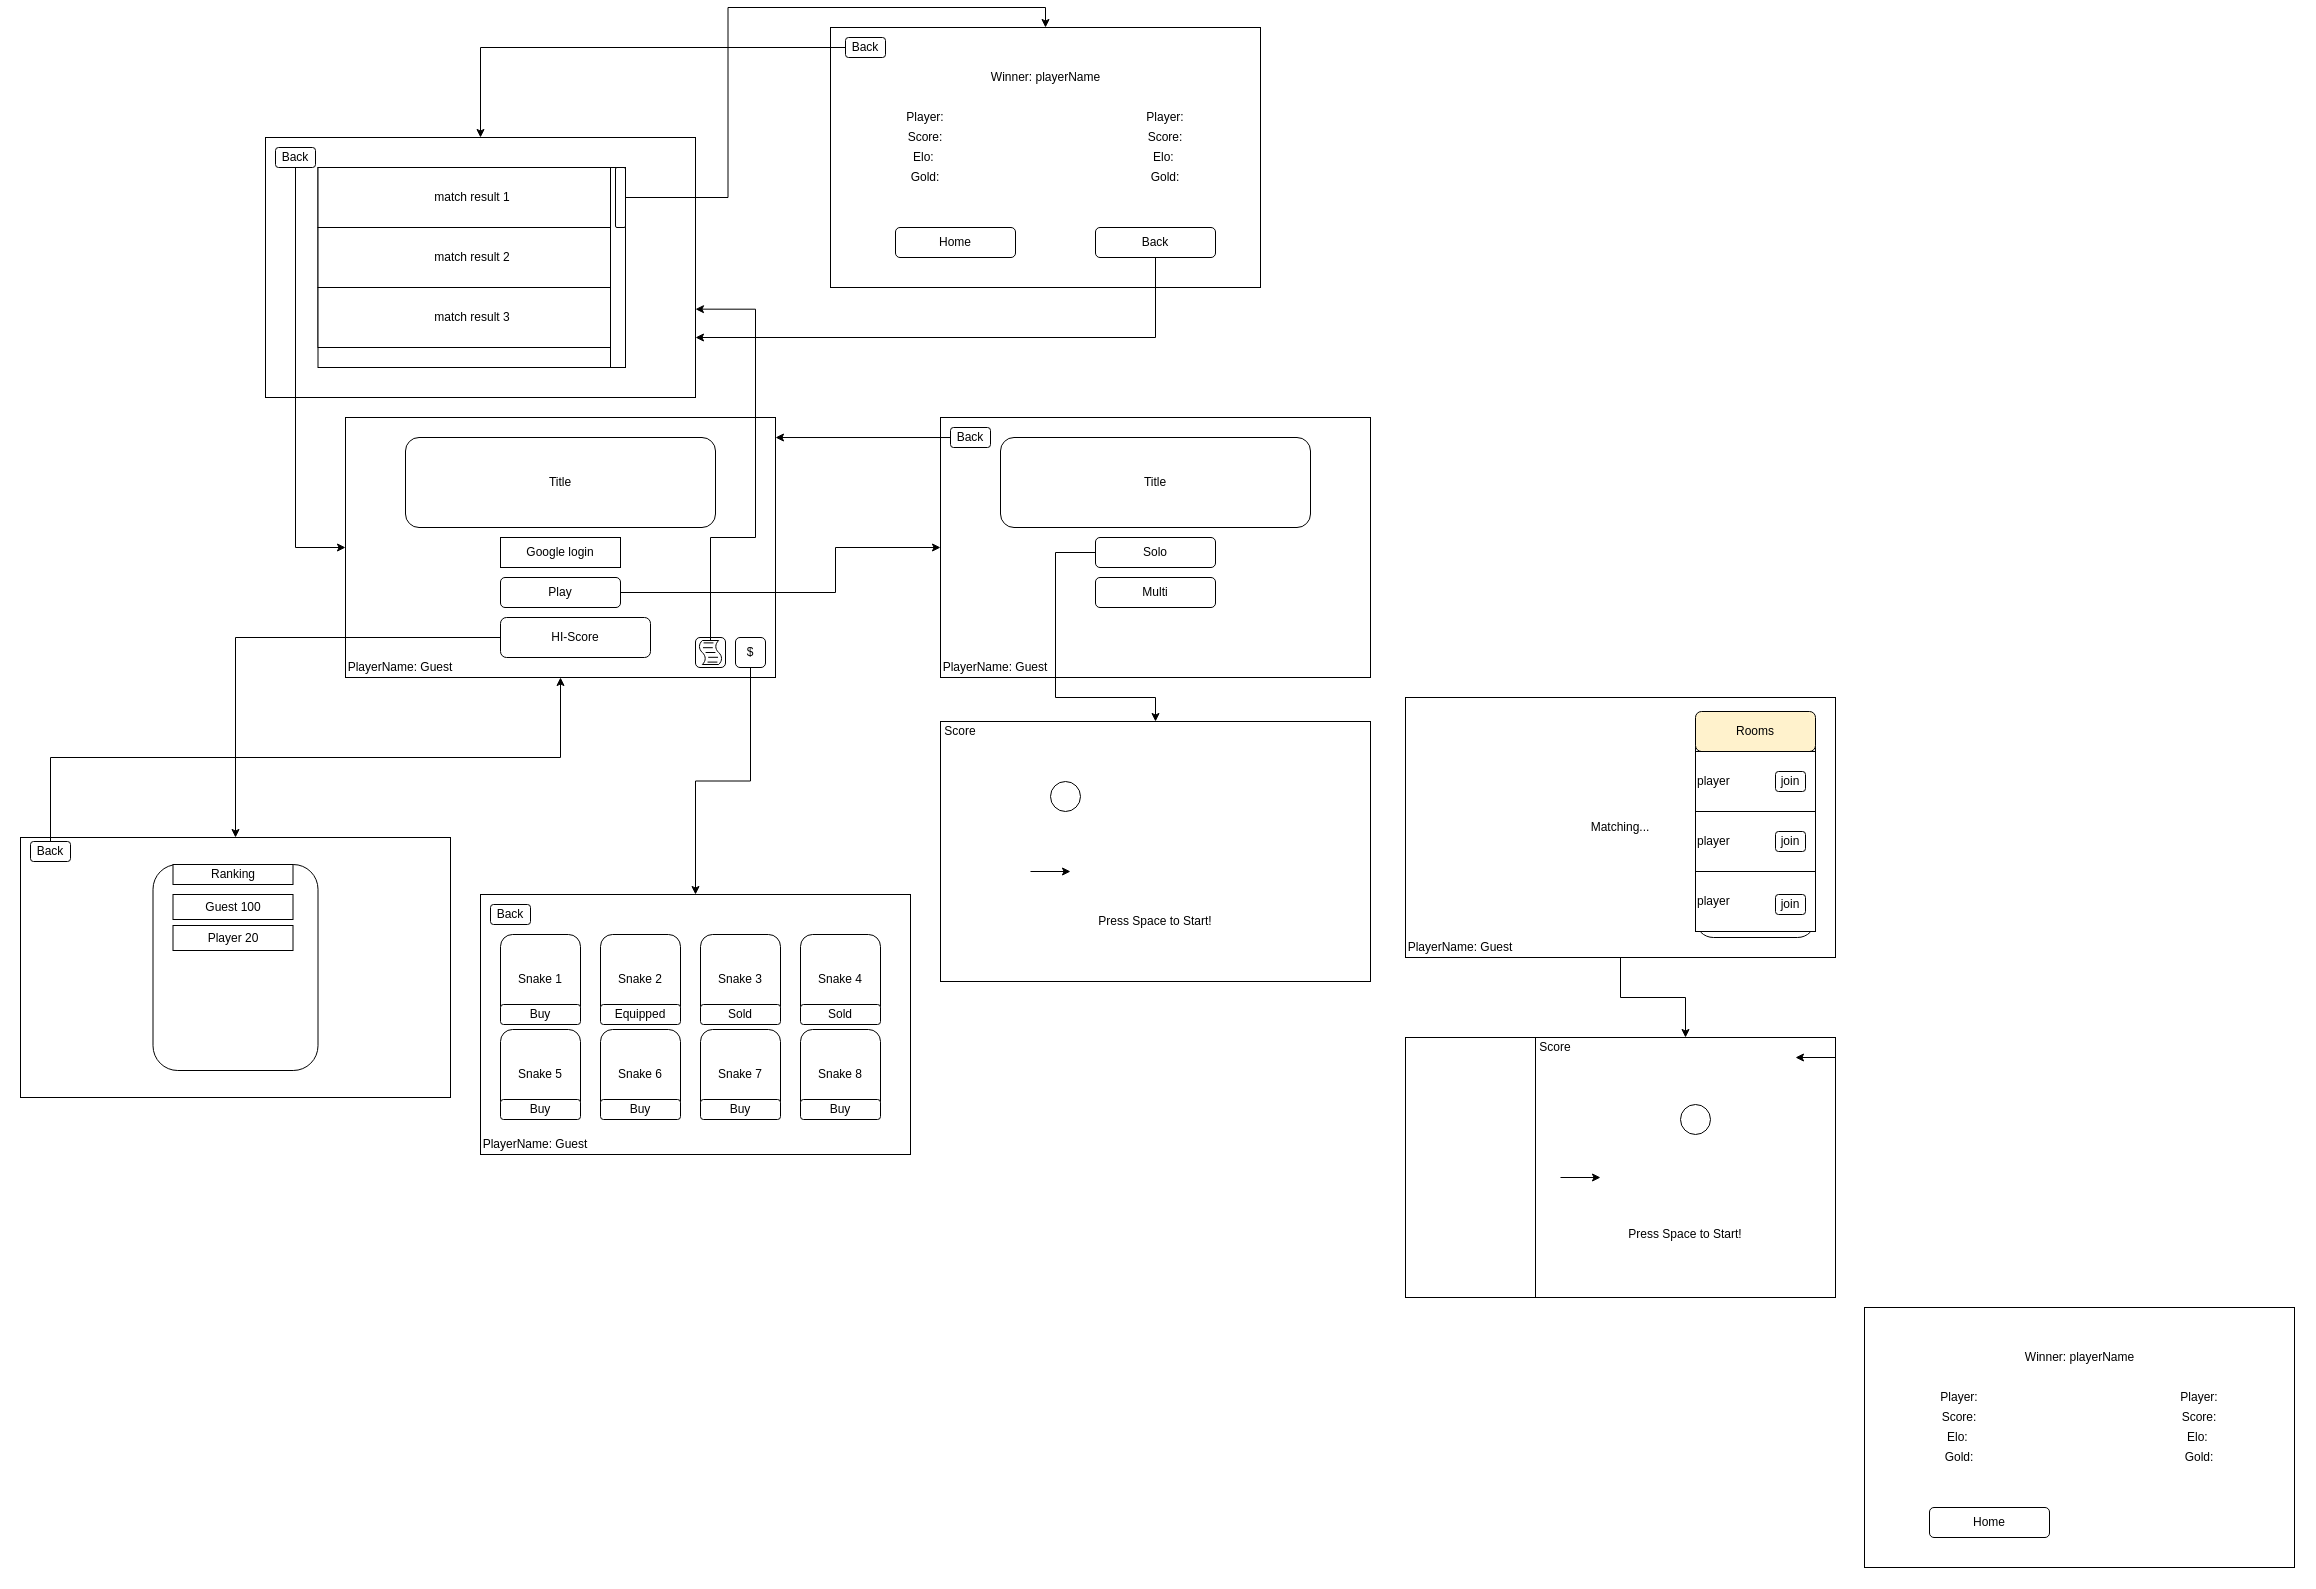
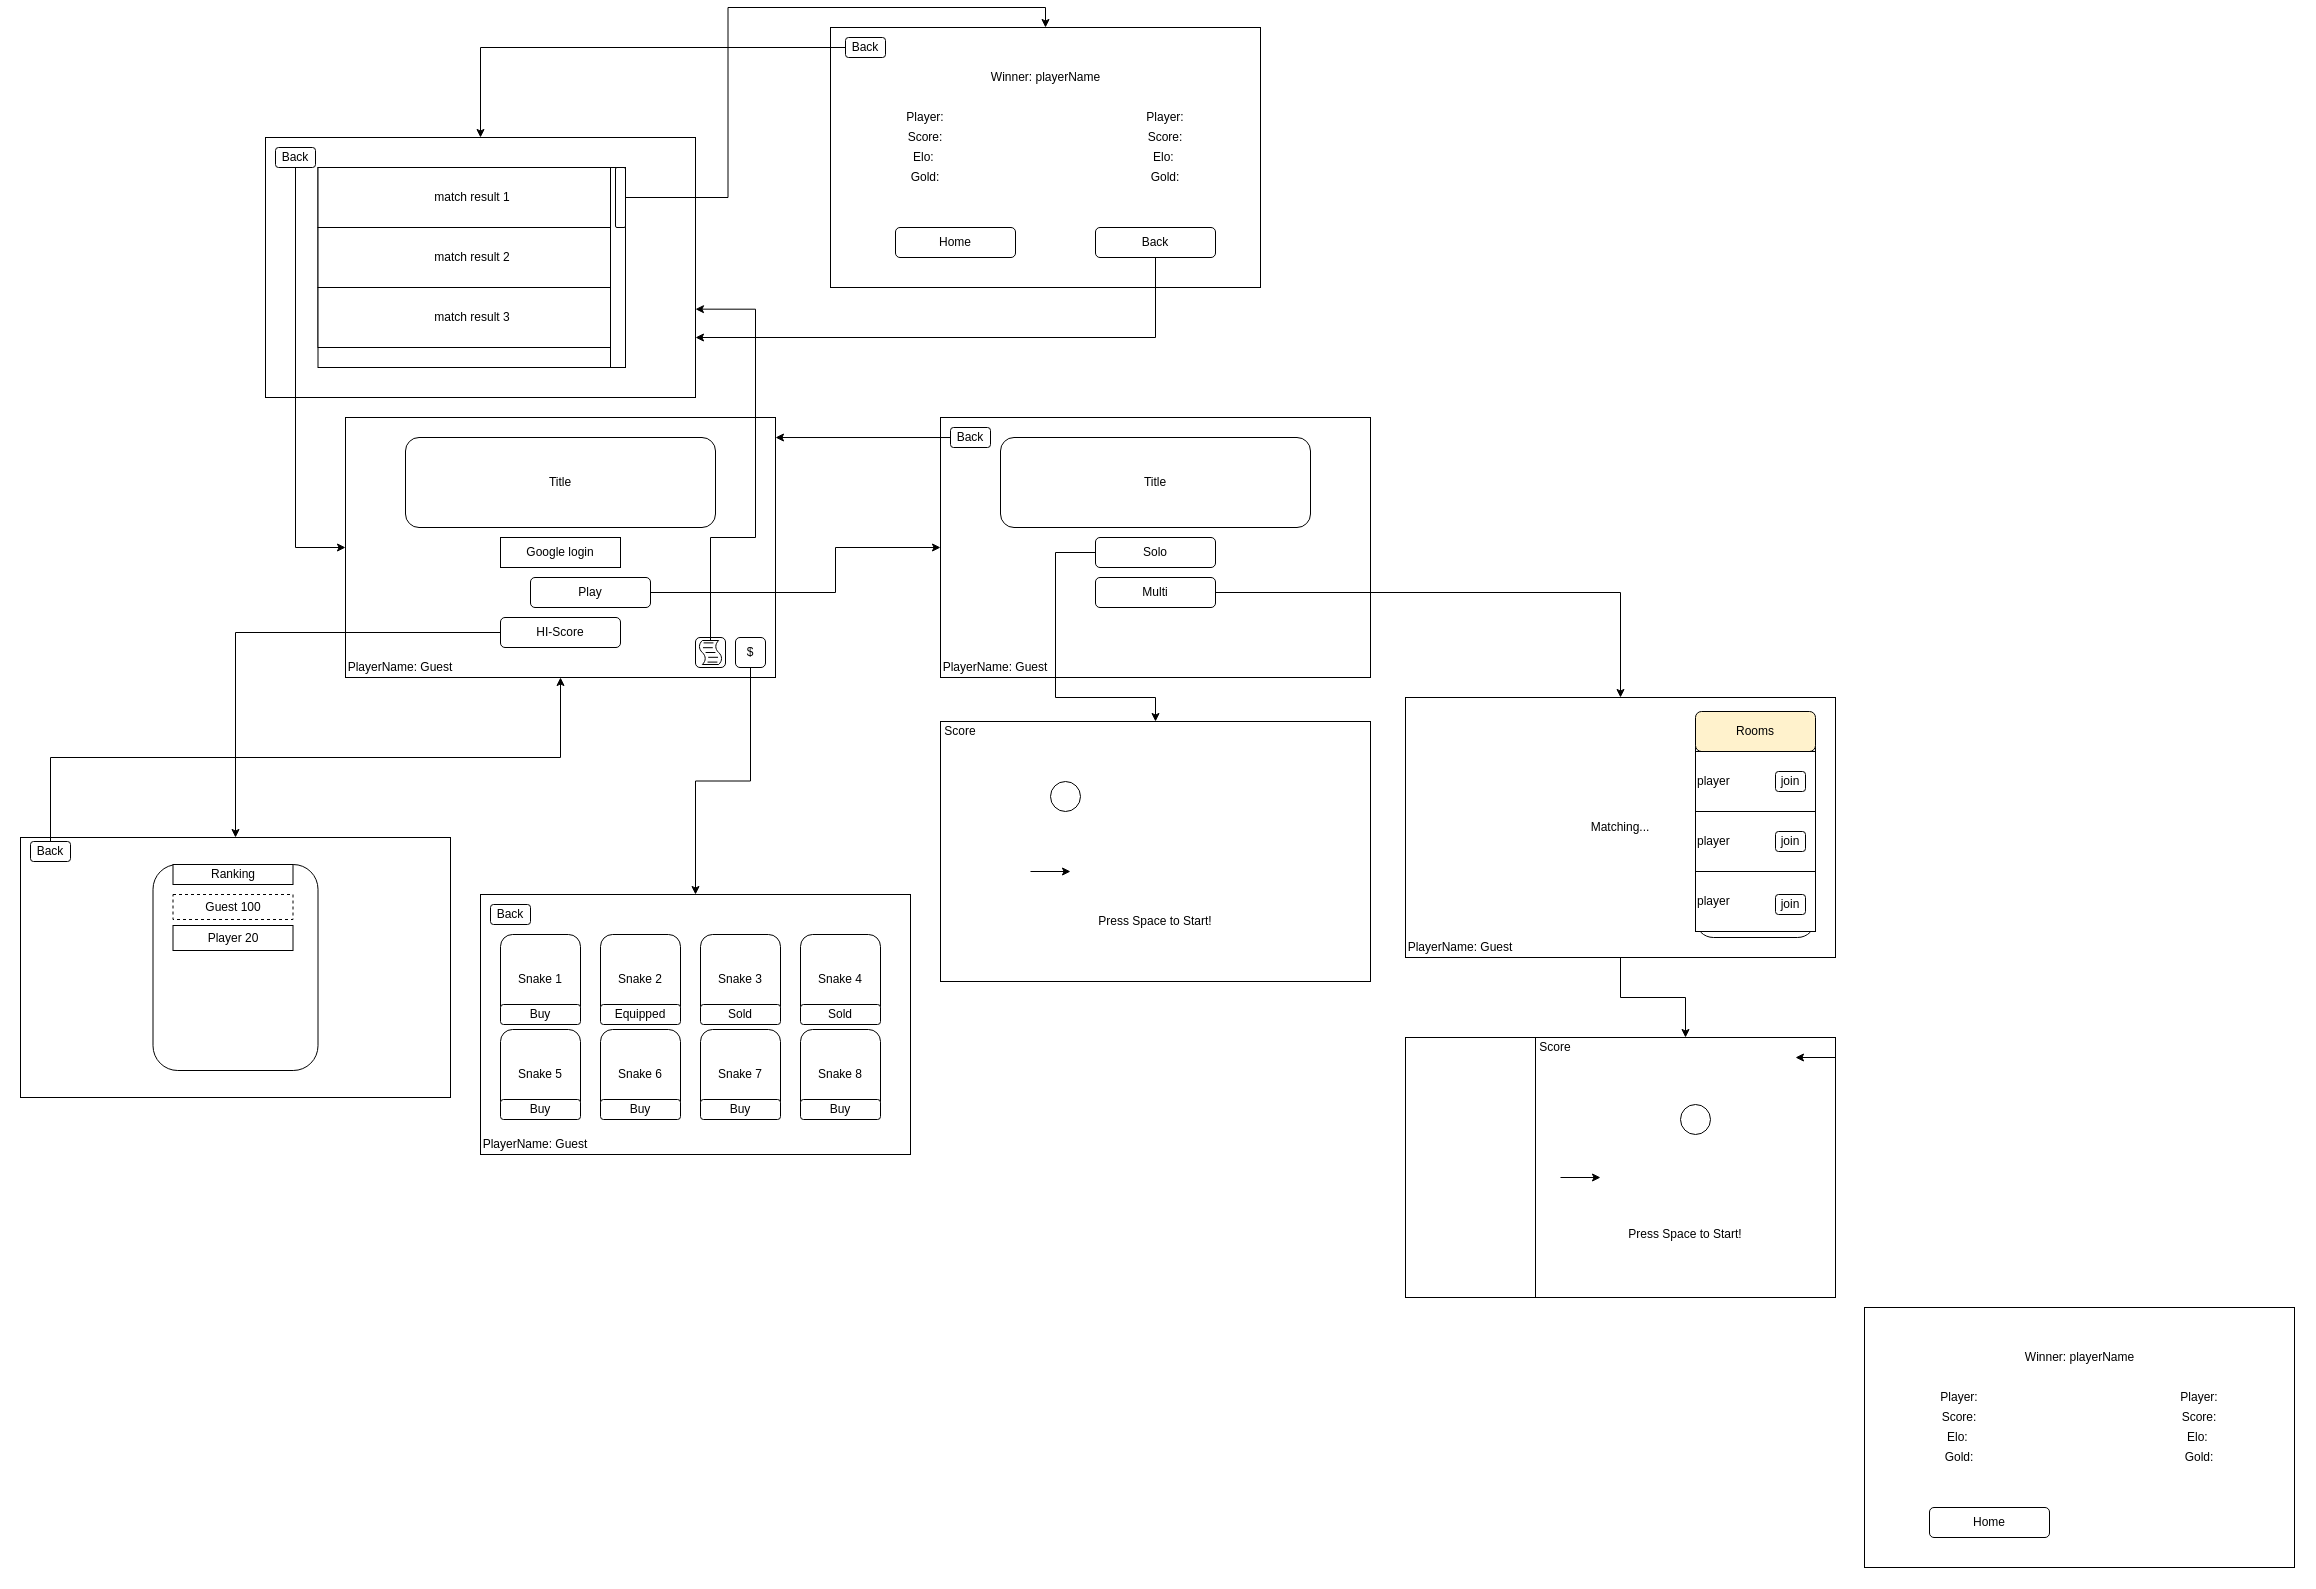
(561, 593) -> (591, 593)
none -> (1467, 593)
(576, 638) -> (561, 633)
(233, 907) -> (233, 907)
